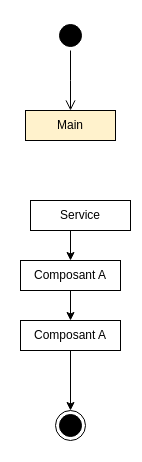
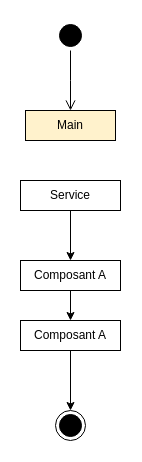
(81, 216) -> (71, 196)
